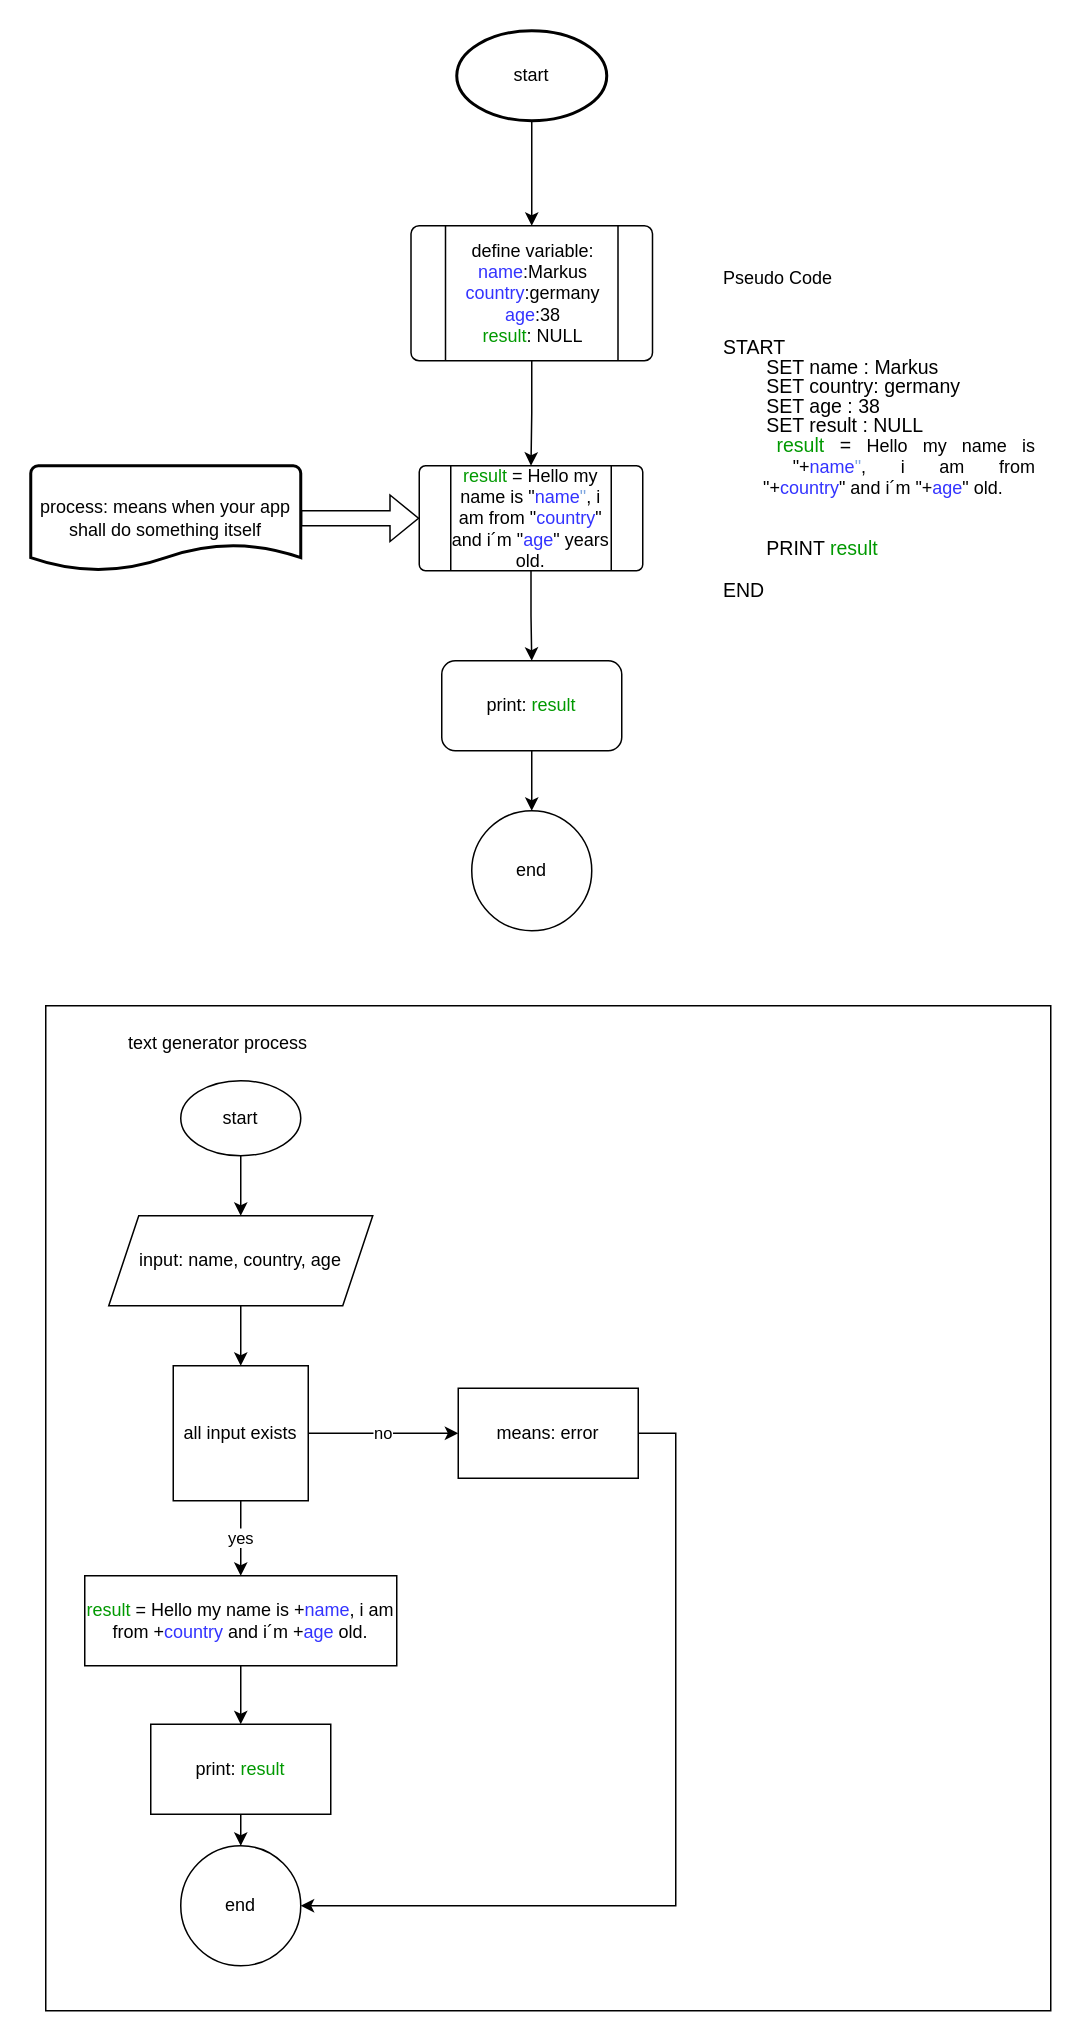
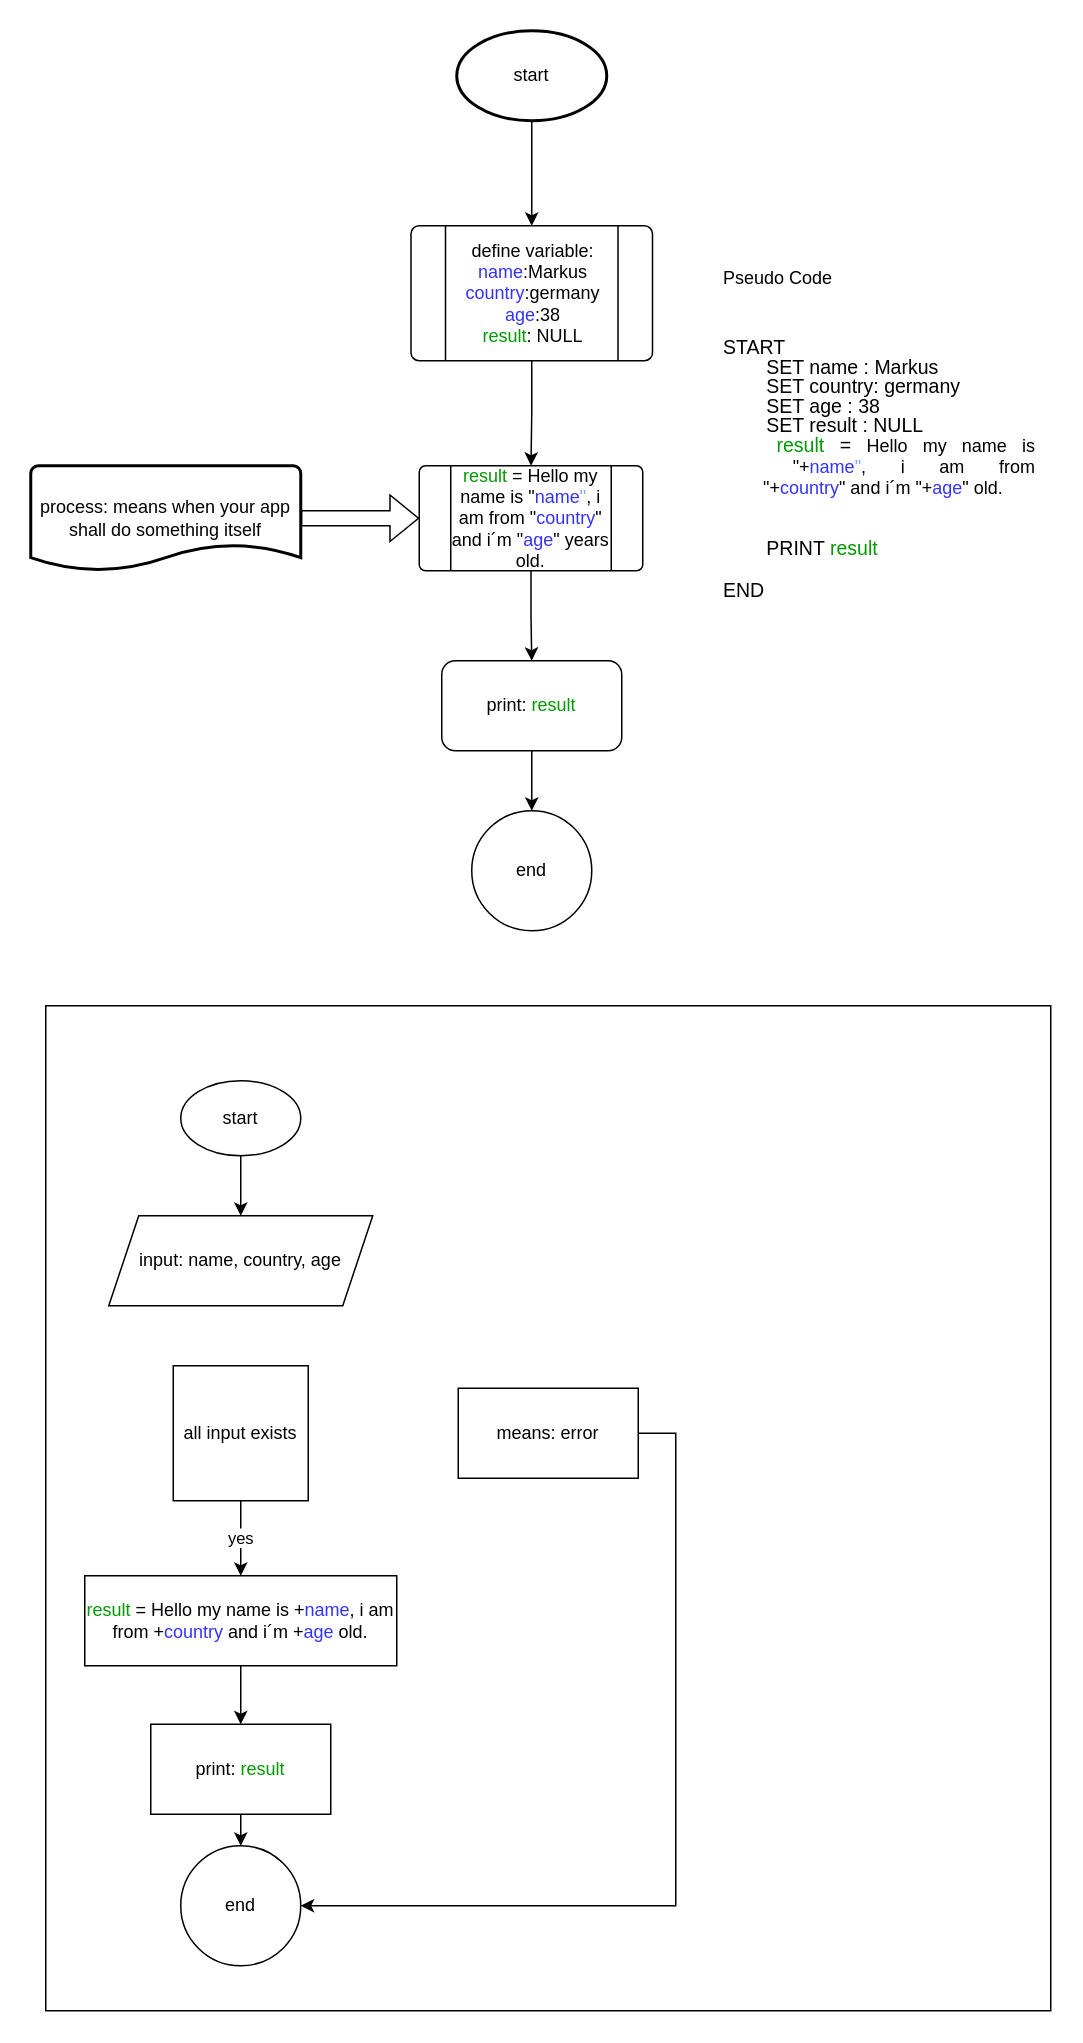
(218, 1043) -> none
(241, 1331) -> none
(378, 1433) -> none
